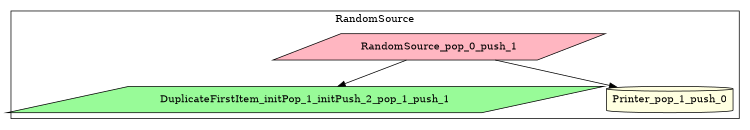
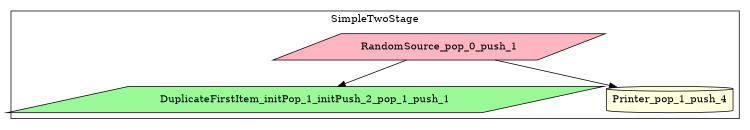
(375, 19) -> (375, 19)
(670, 100) -> (670, 100)
